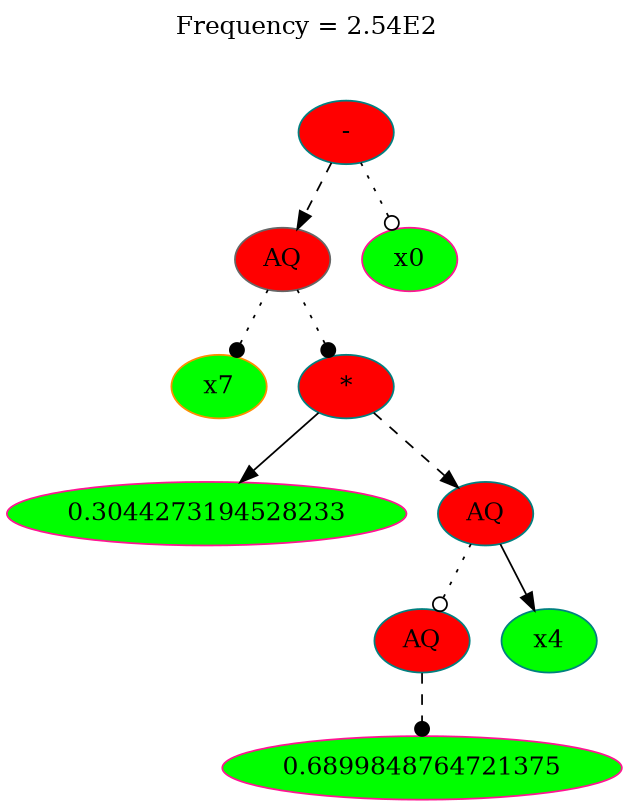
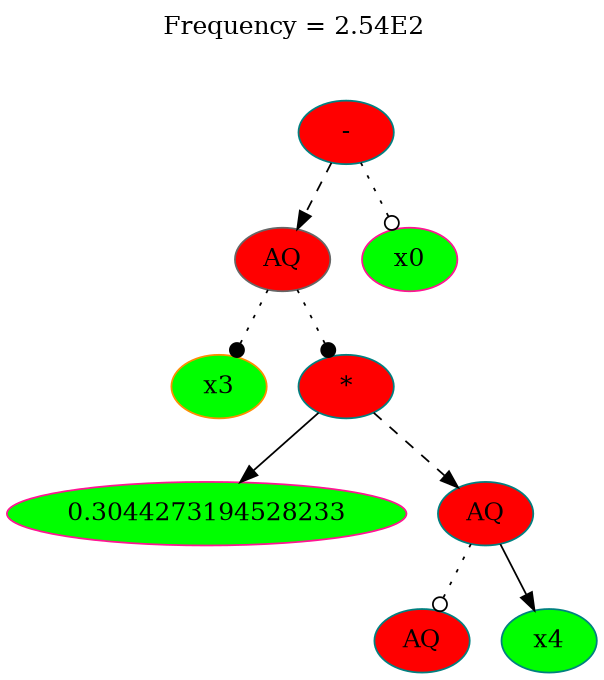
(219, 387) -> (219, 387)
(422, 768) -> none
